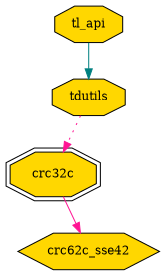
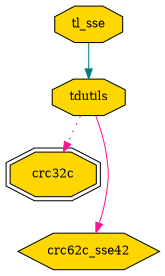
(89, 24) -> (89, 24)
(70, 210) -> (108, 169)
